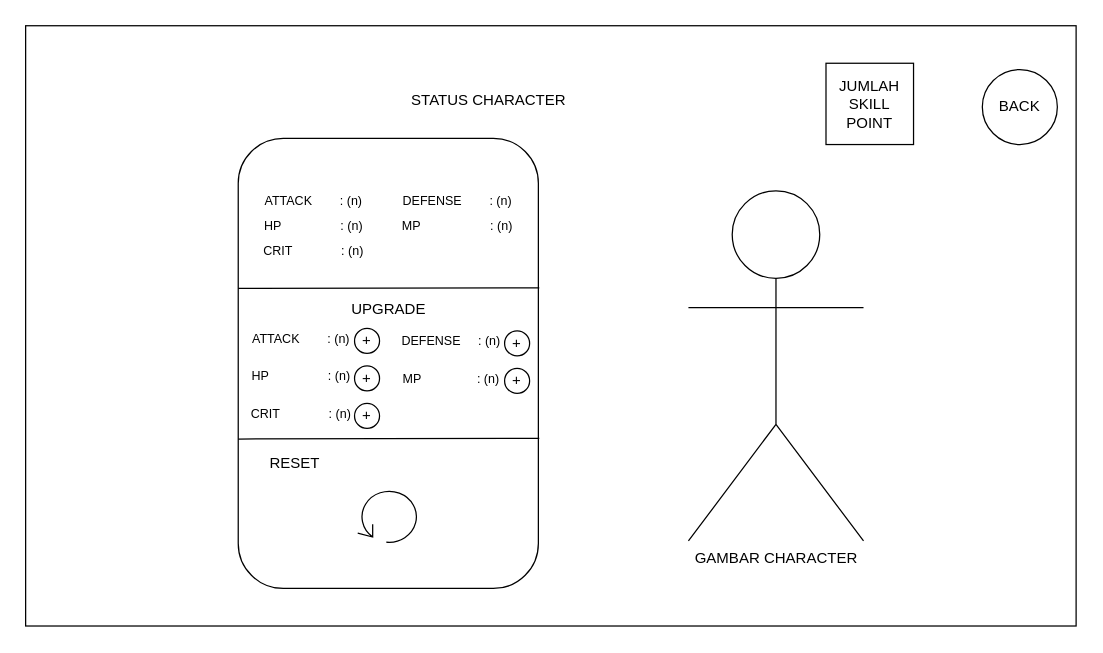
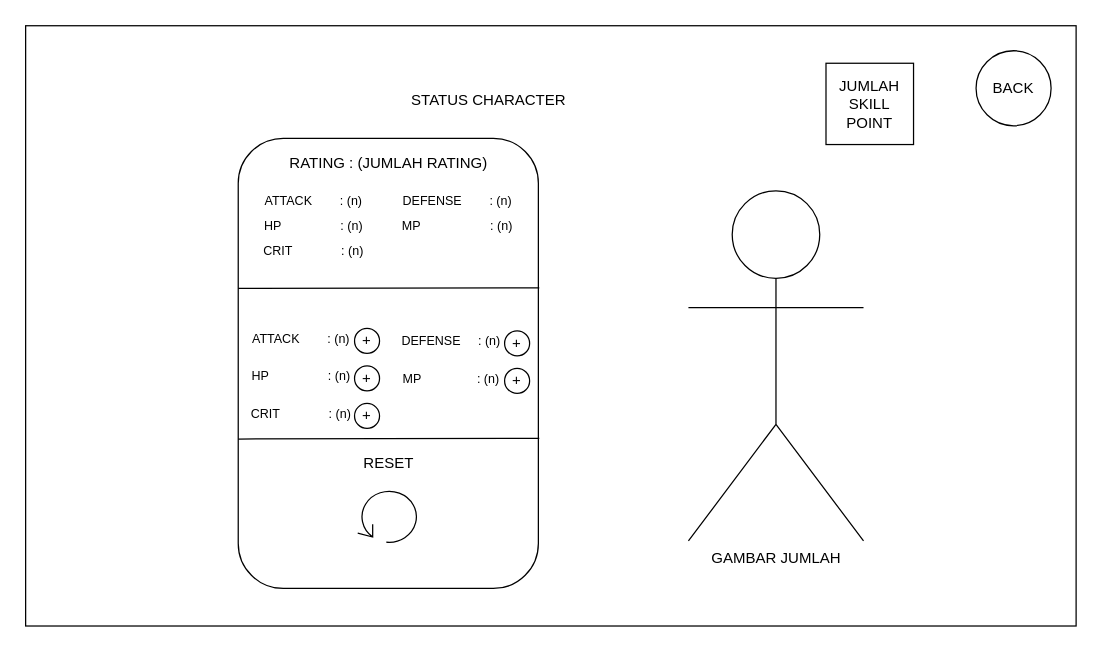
(1019, 107) -> (1013, 88)
none -> (388, 163)
(388, 309) -> none
(294, 463) -> (388, 463)
(776, 558) -> (776, 558)
